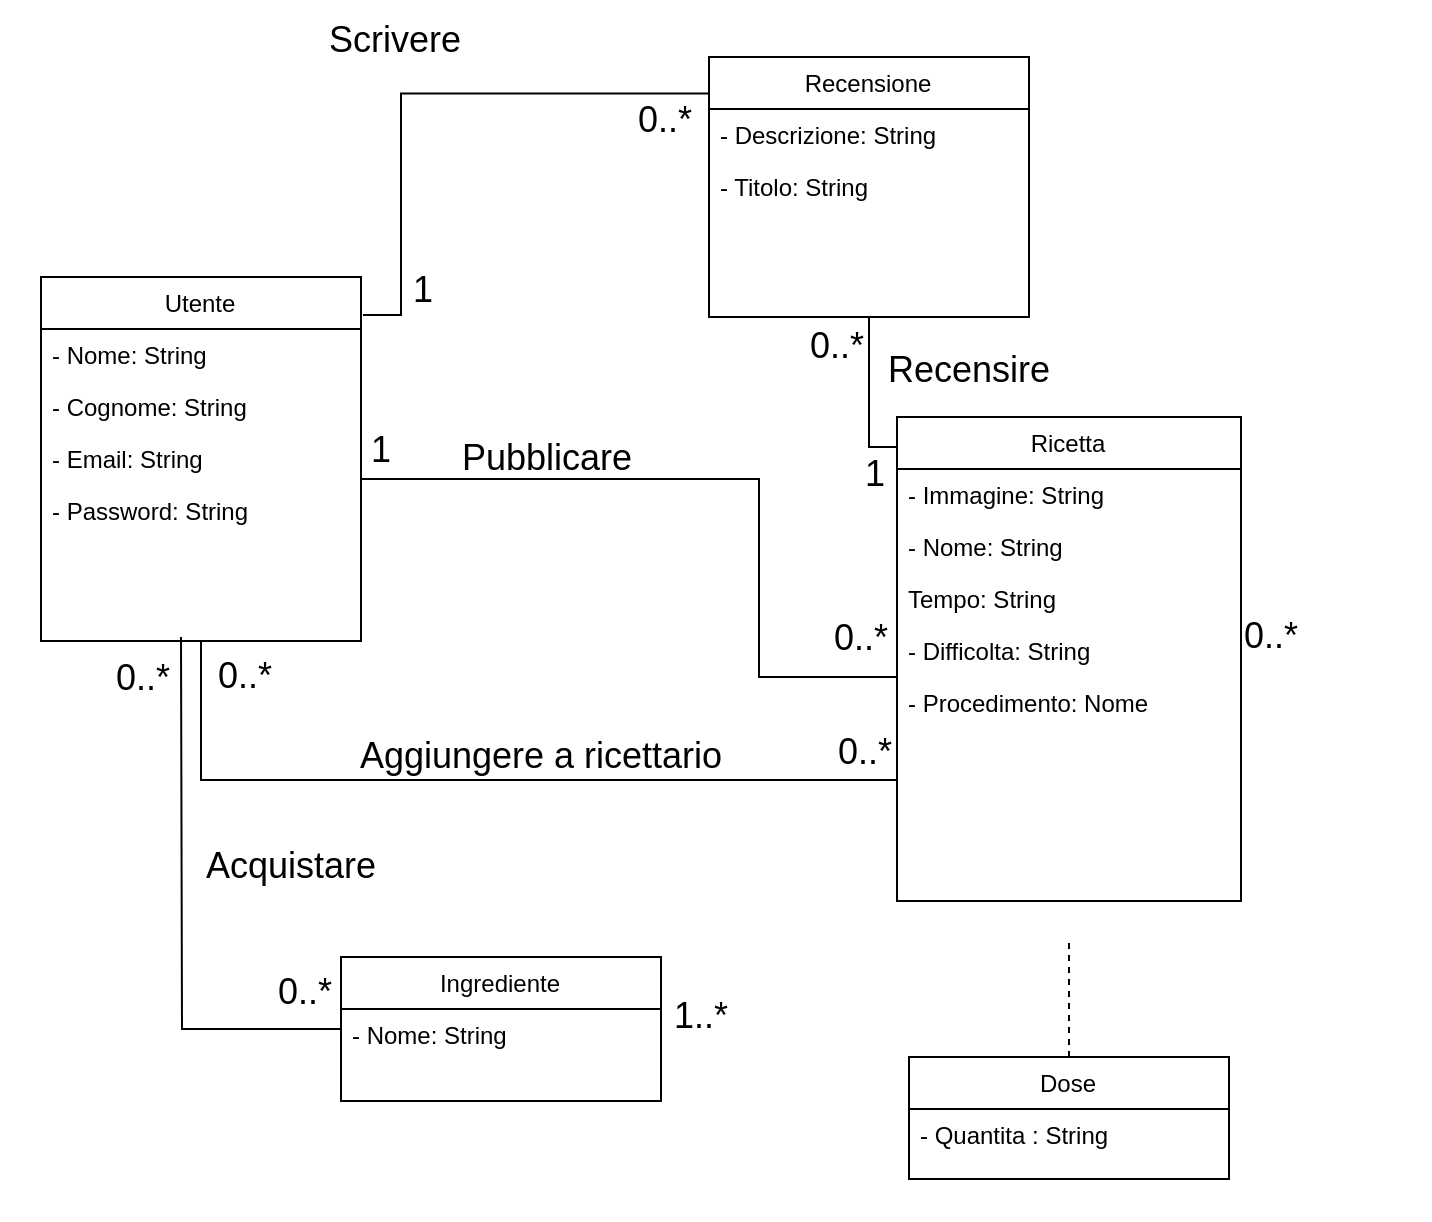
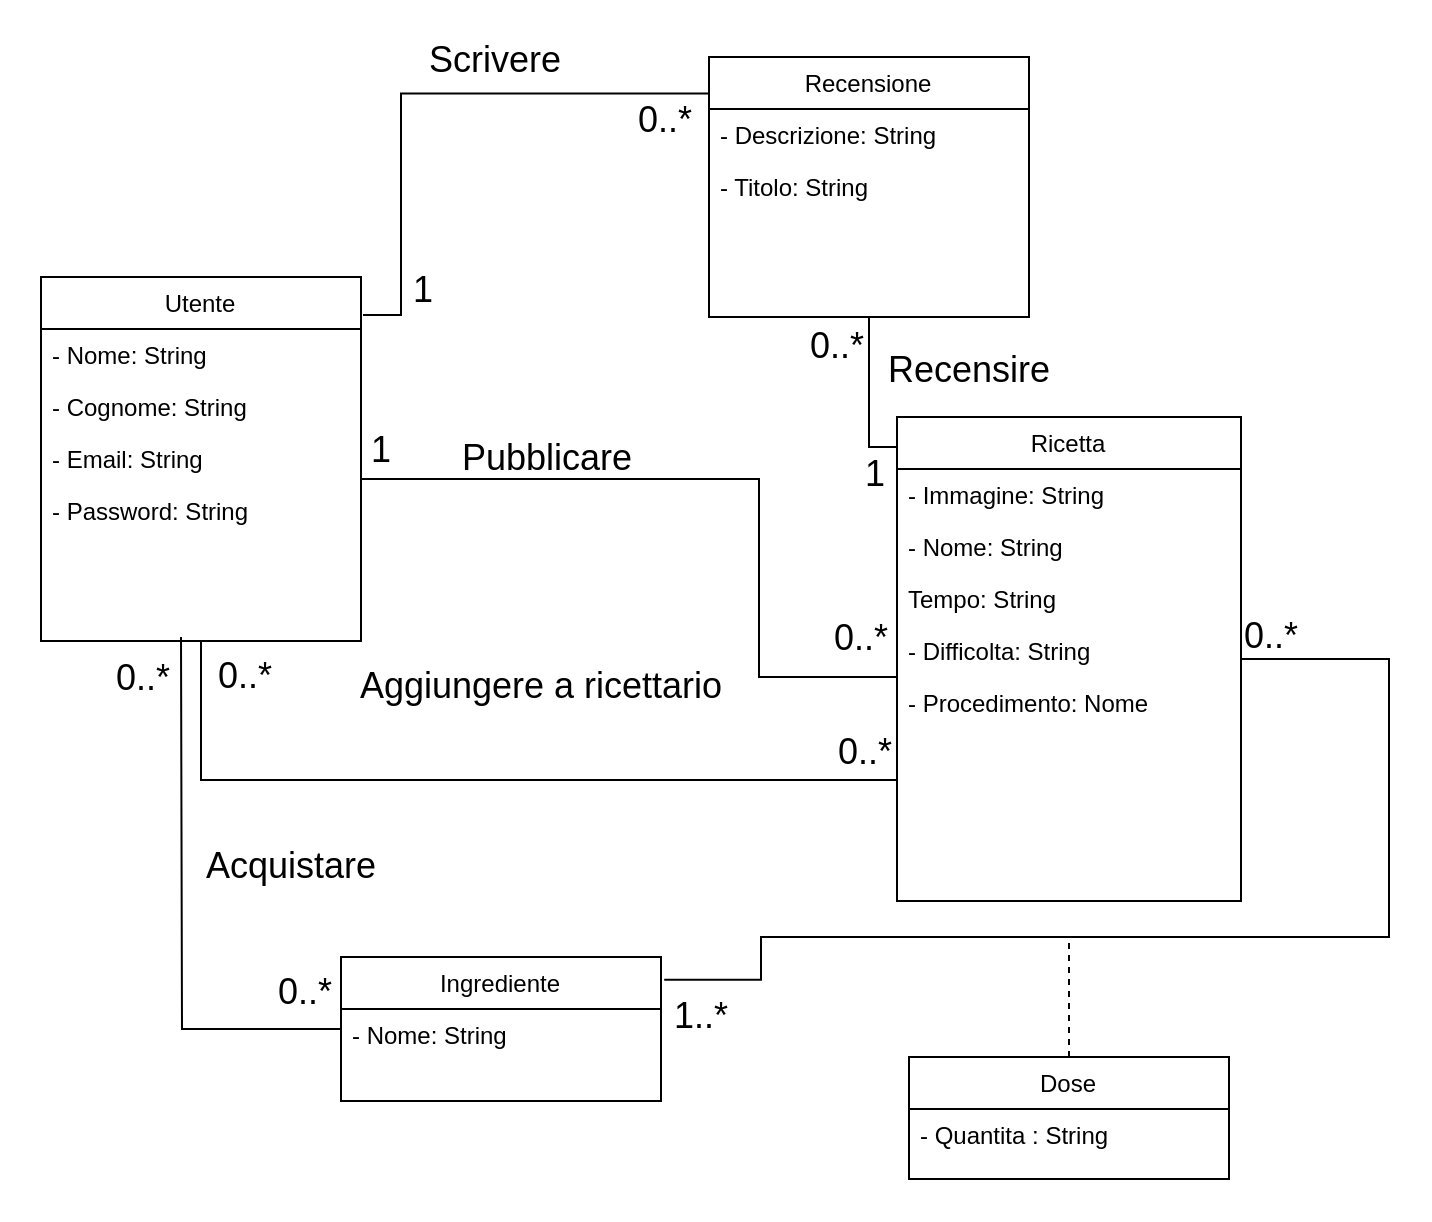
(395, 41) -> (495, 61)
(540, 757) -> (540, 687)
none -> (1218, 937)
